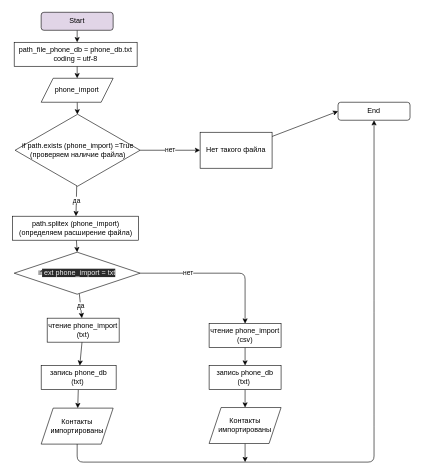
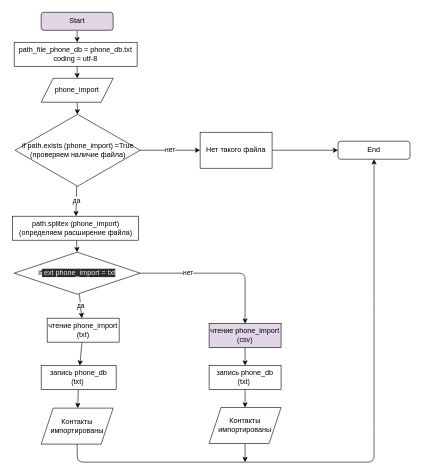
(374, 111) -> (374, 150)
(245, 336) -> (245, 336)
